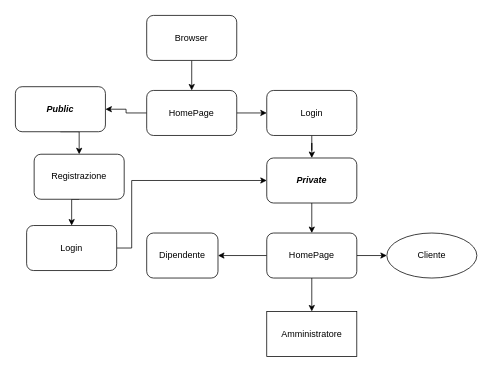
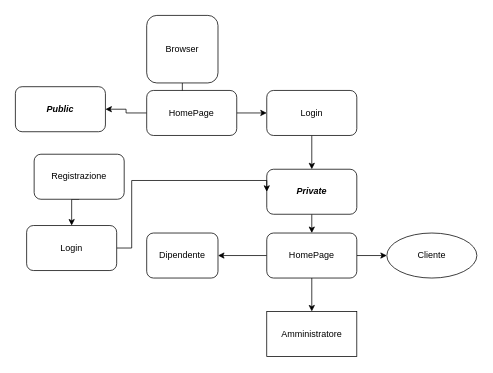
(192, 38) -> (182, 49)
(79, 147) -> none
(312, 180) -> (312, 192)
